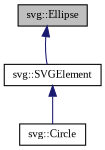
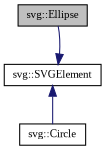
(46, 51) -> (60, 40)
